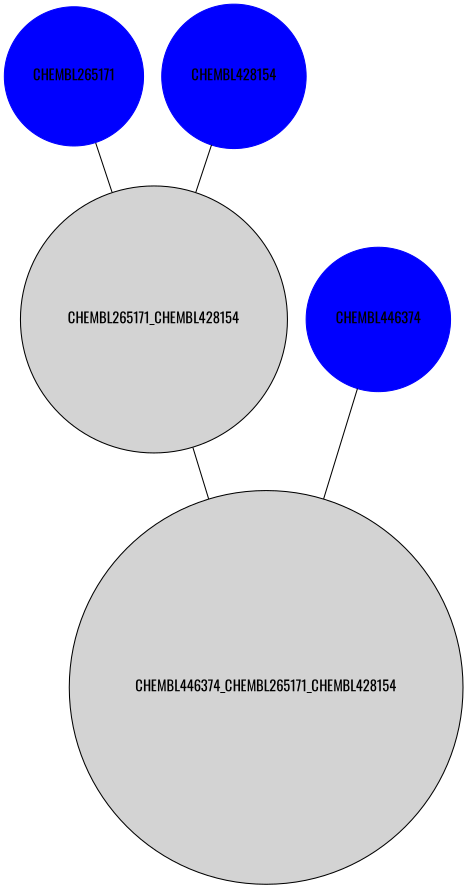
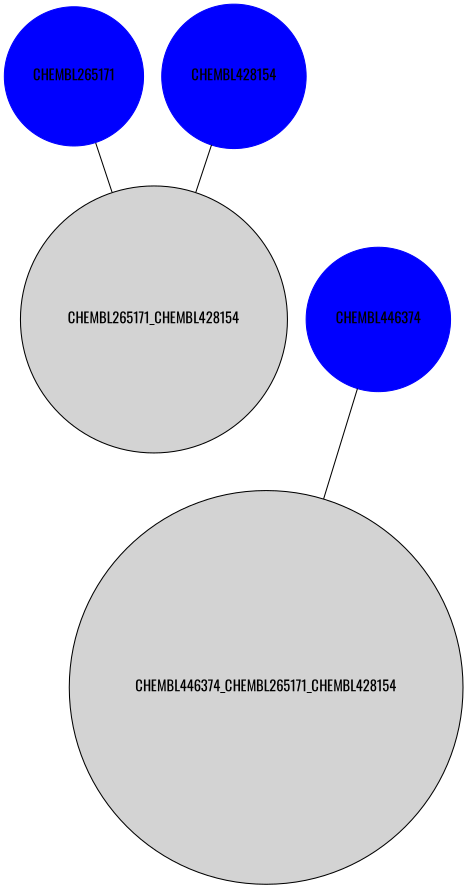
(201, 473) -> none
